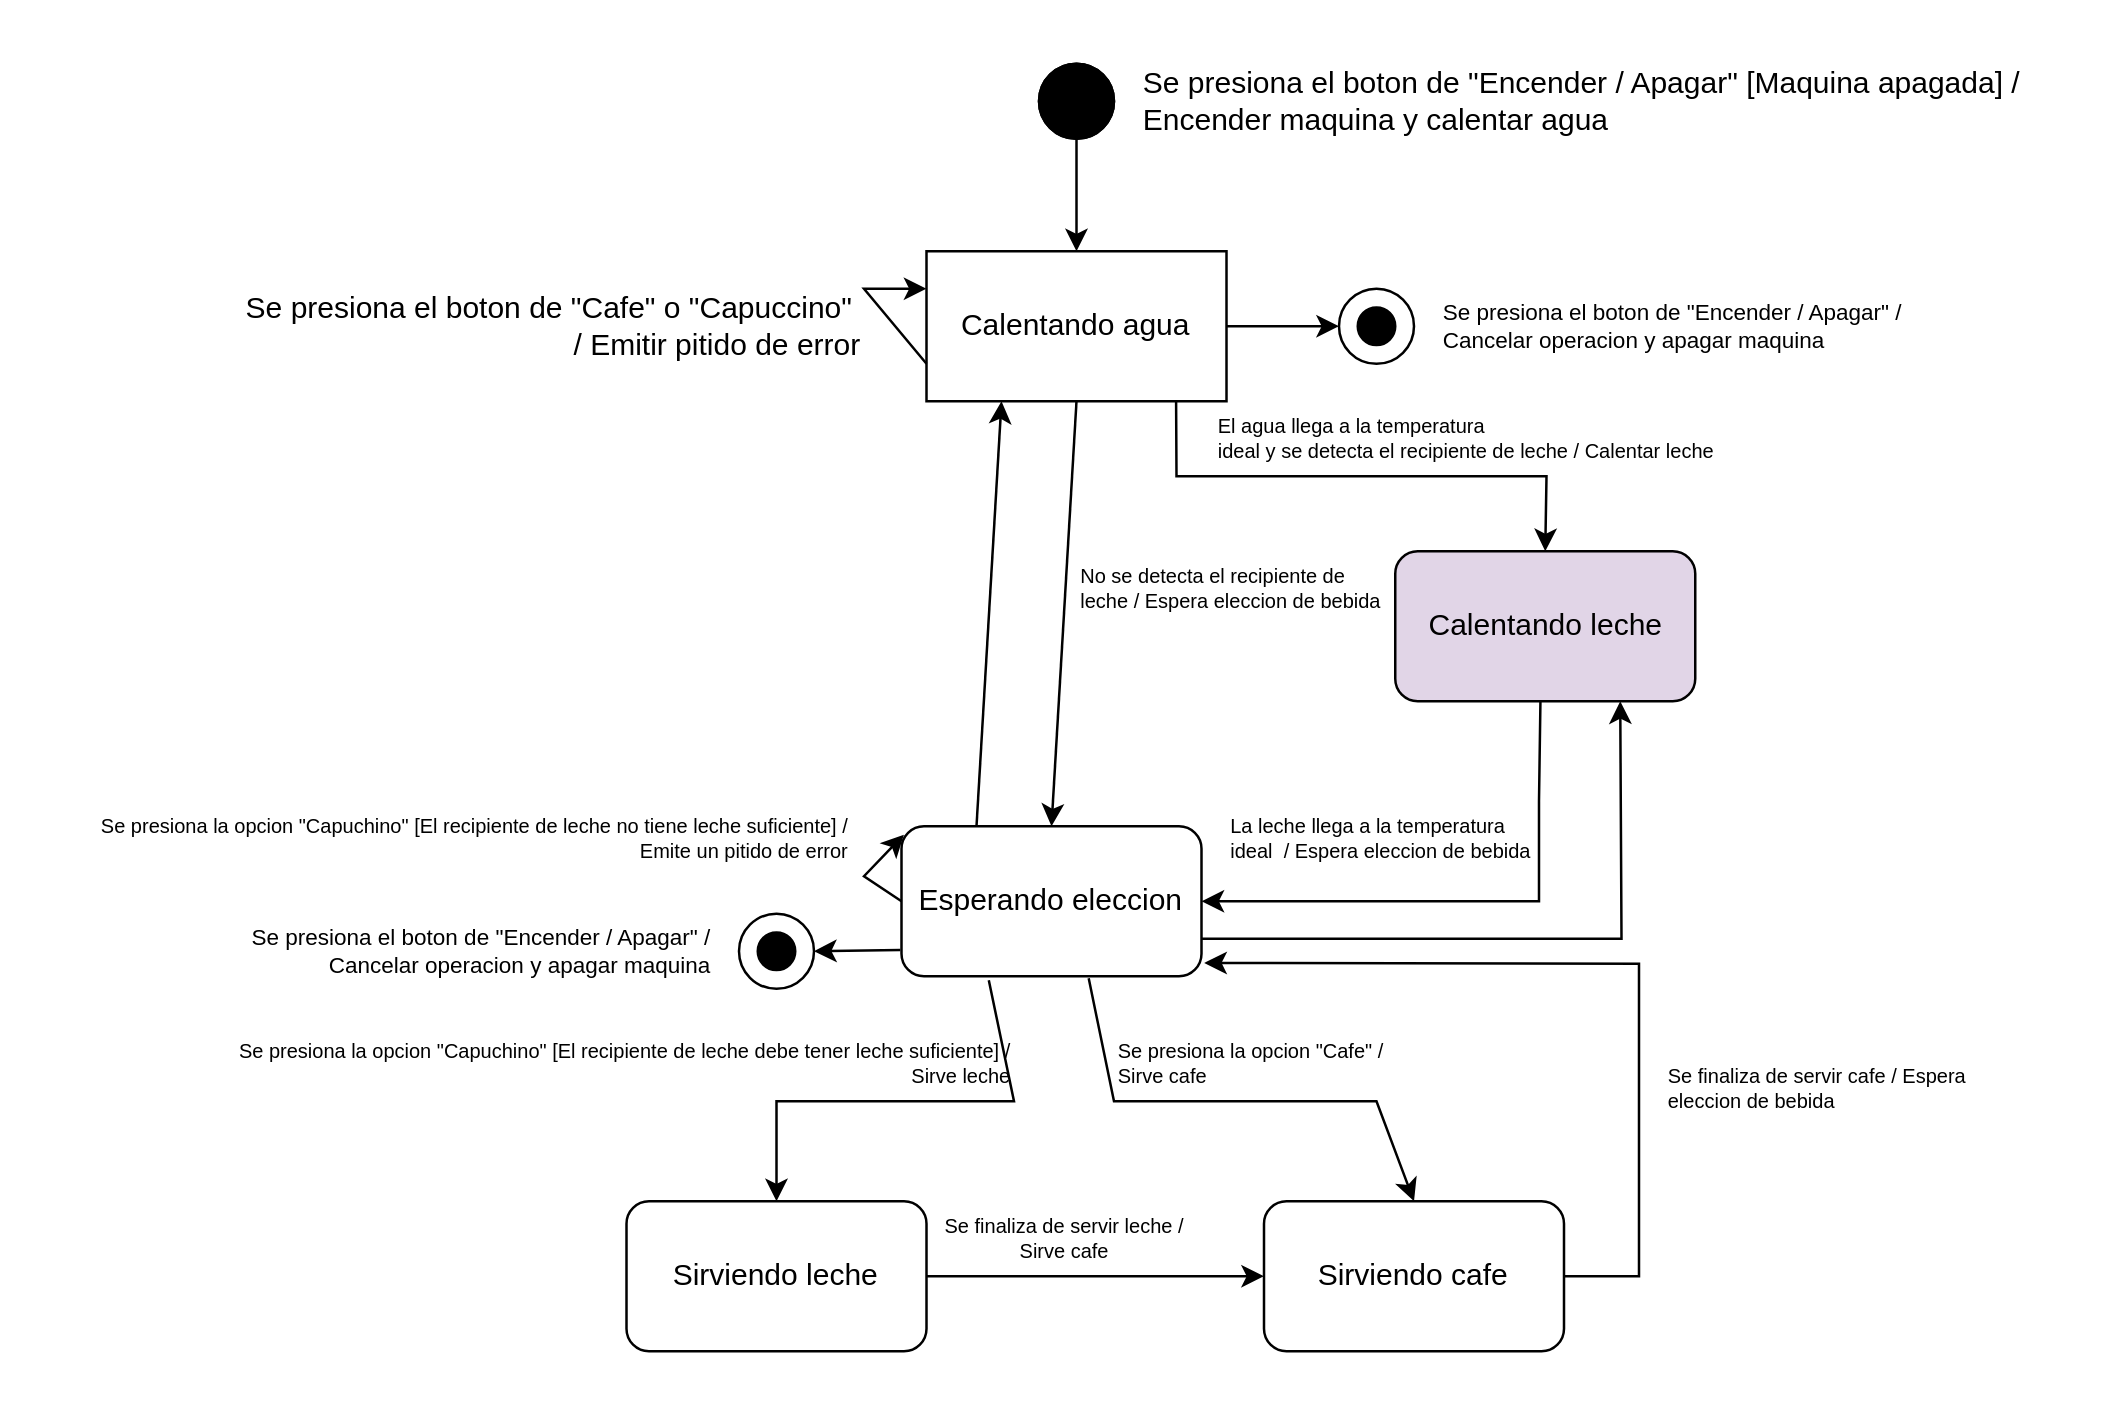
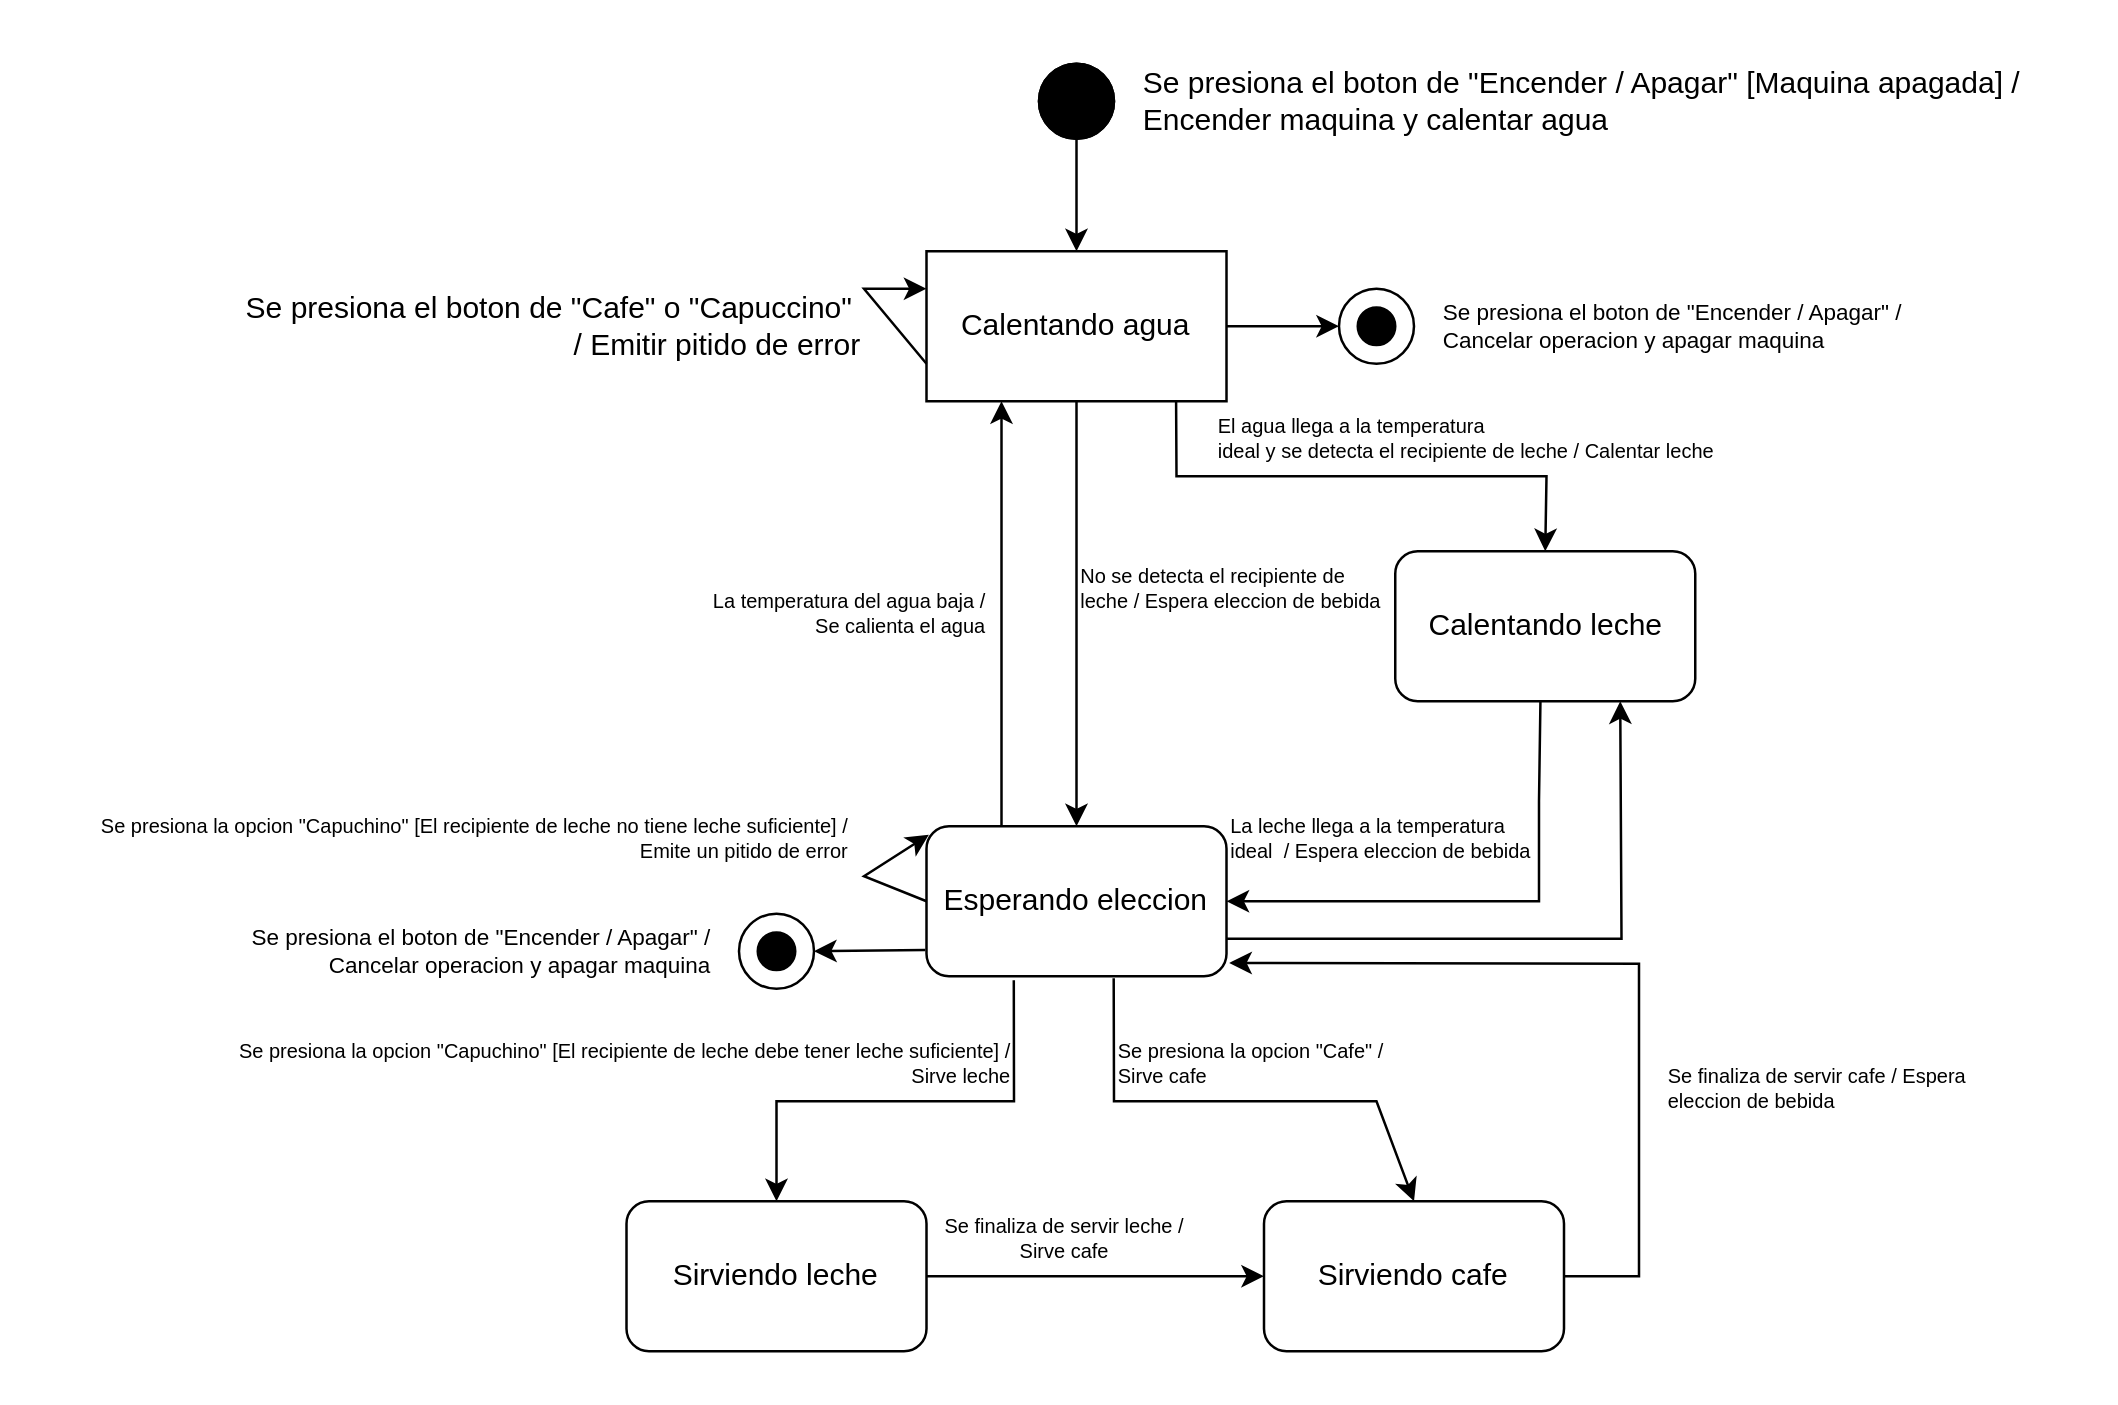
none -> (826, 614)
(1545, 626) -> (1545, 626)
(1051, 901) -> (1076, 901)
